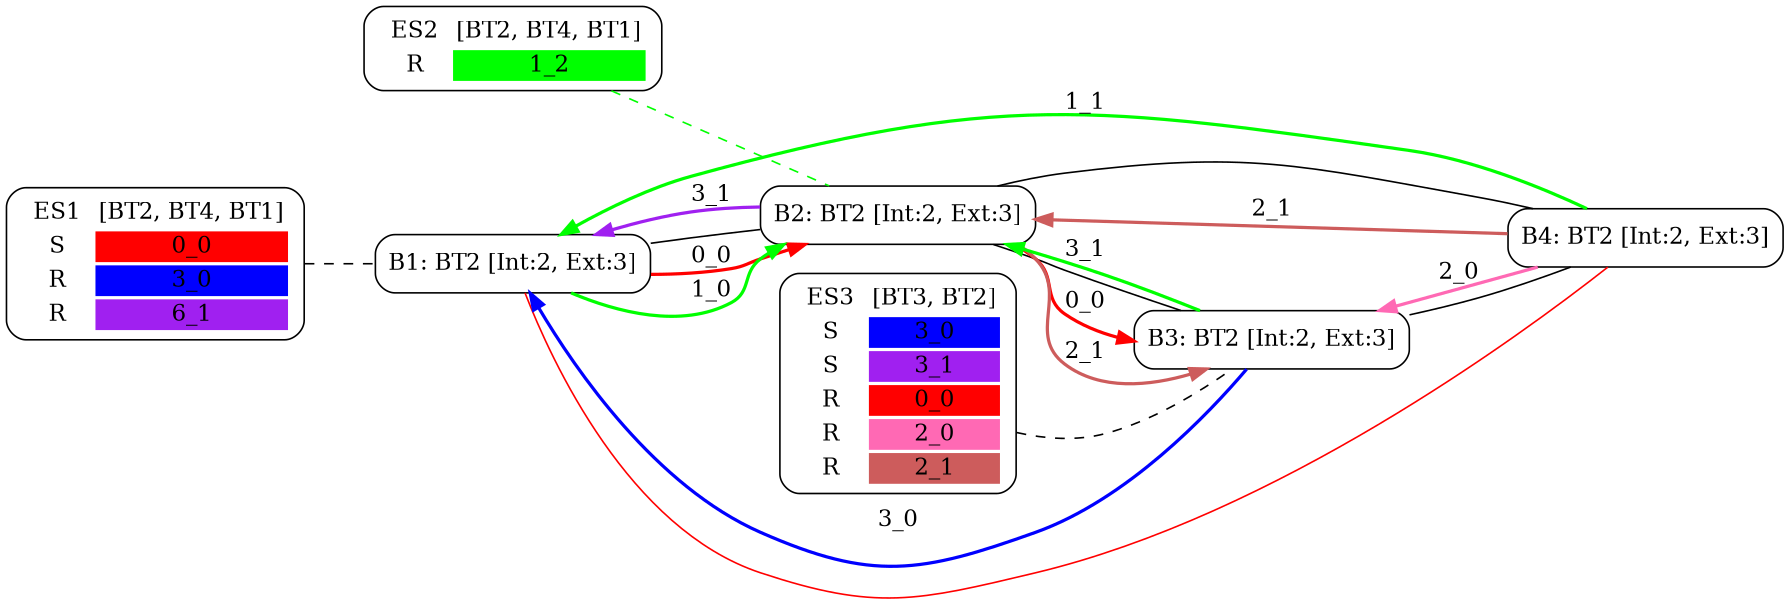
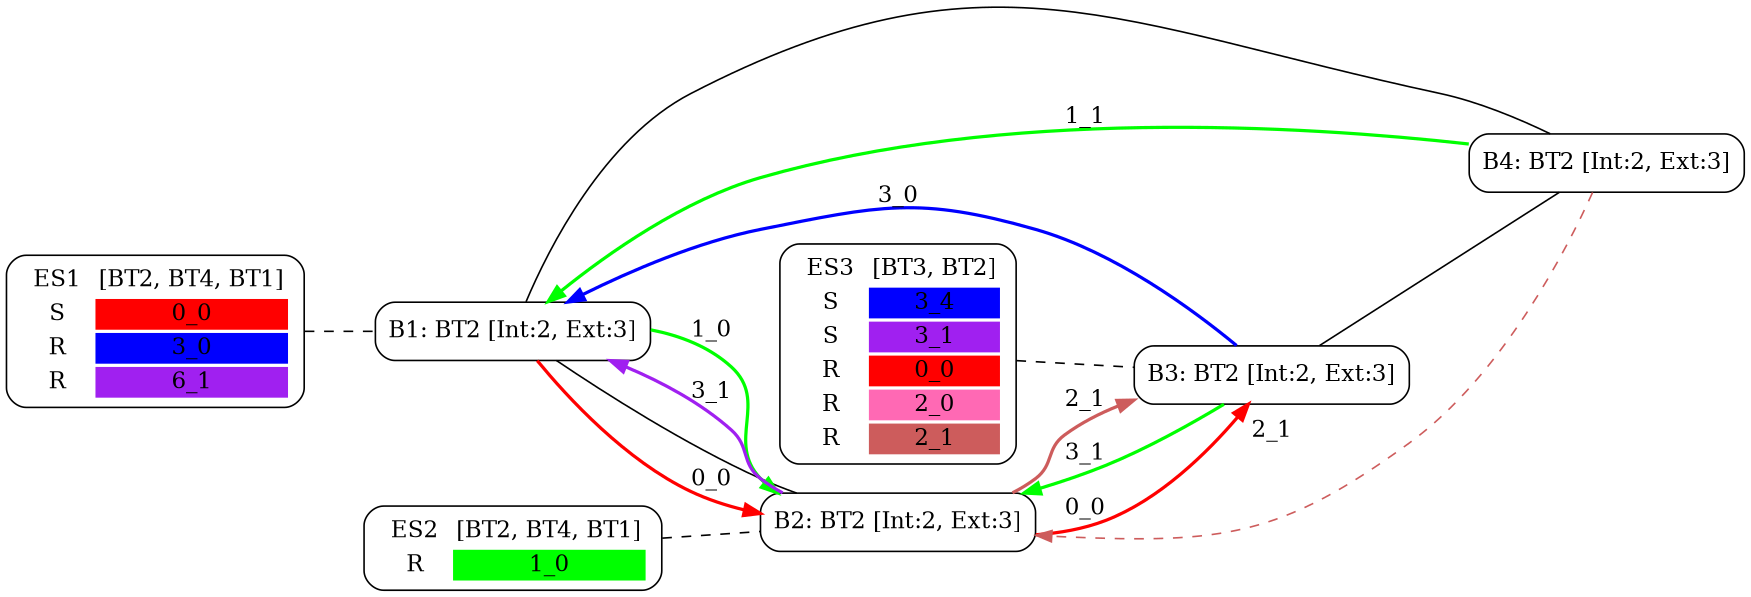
(549, 65) -> (549, 564)
(720, 138) -> (711, 535)
(1266, 164) -> none
(1280, 227) -> (1382, 462)
(1087, 278) -> none
(1467, 287) -> none
(934, 332) -> (934, 302)
(1034, 573) -> (986, 8)
